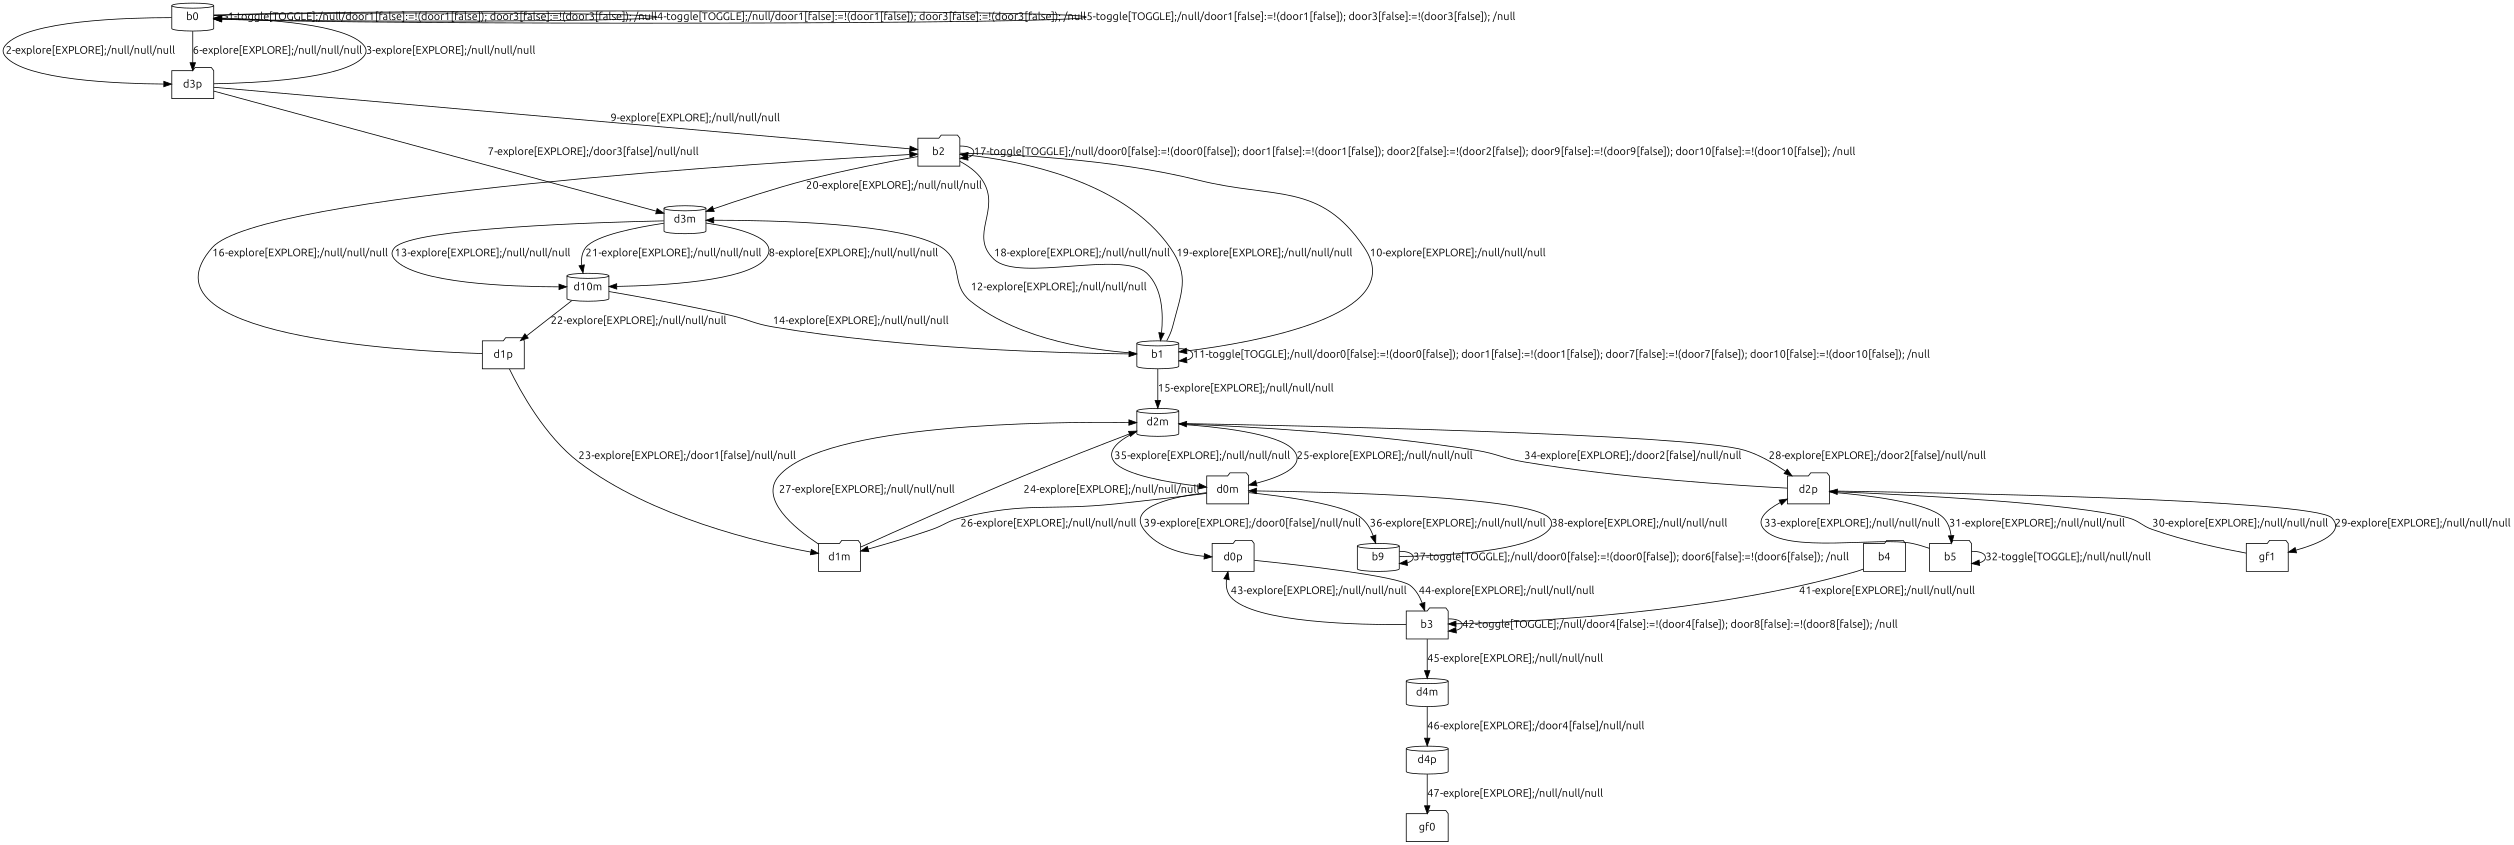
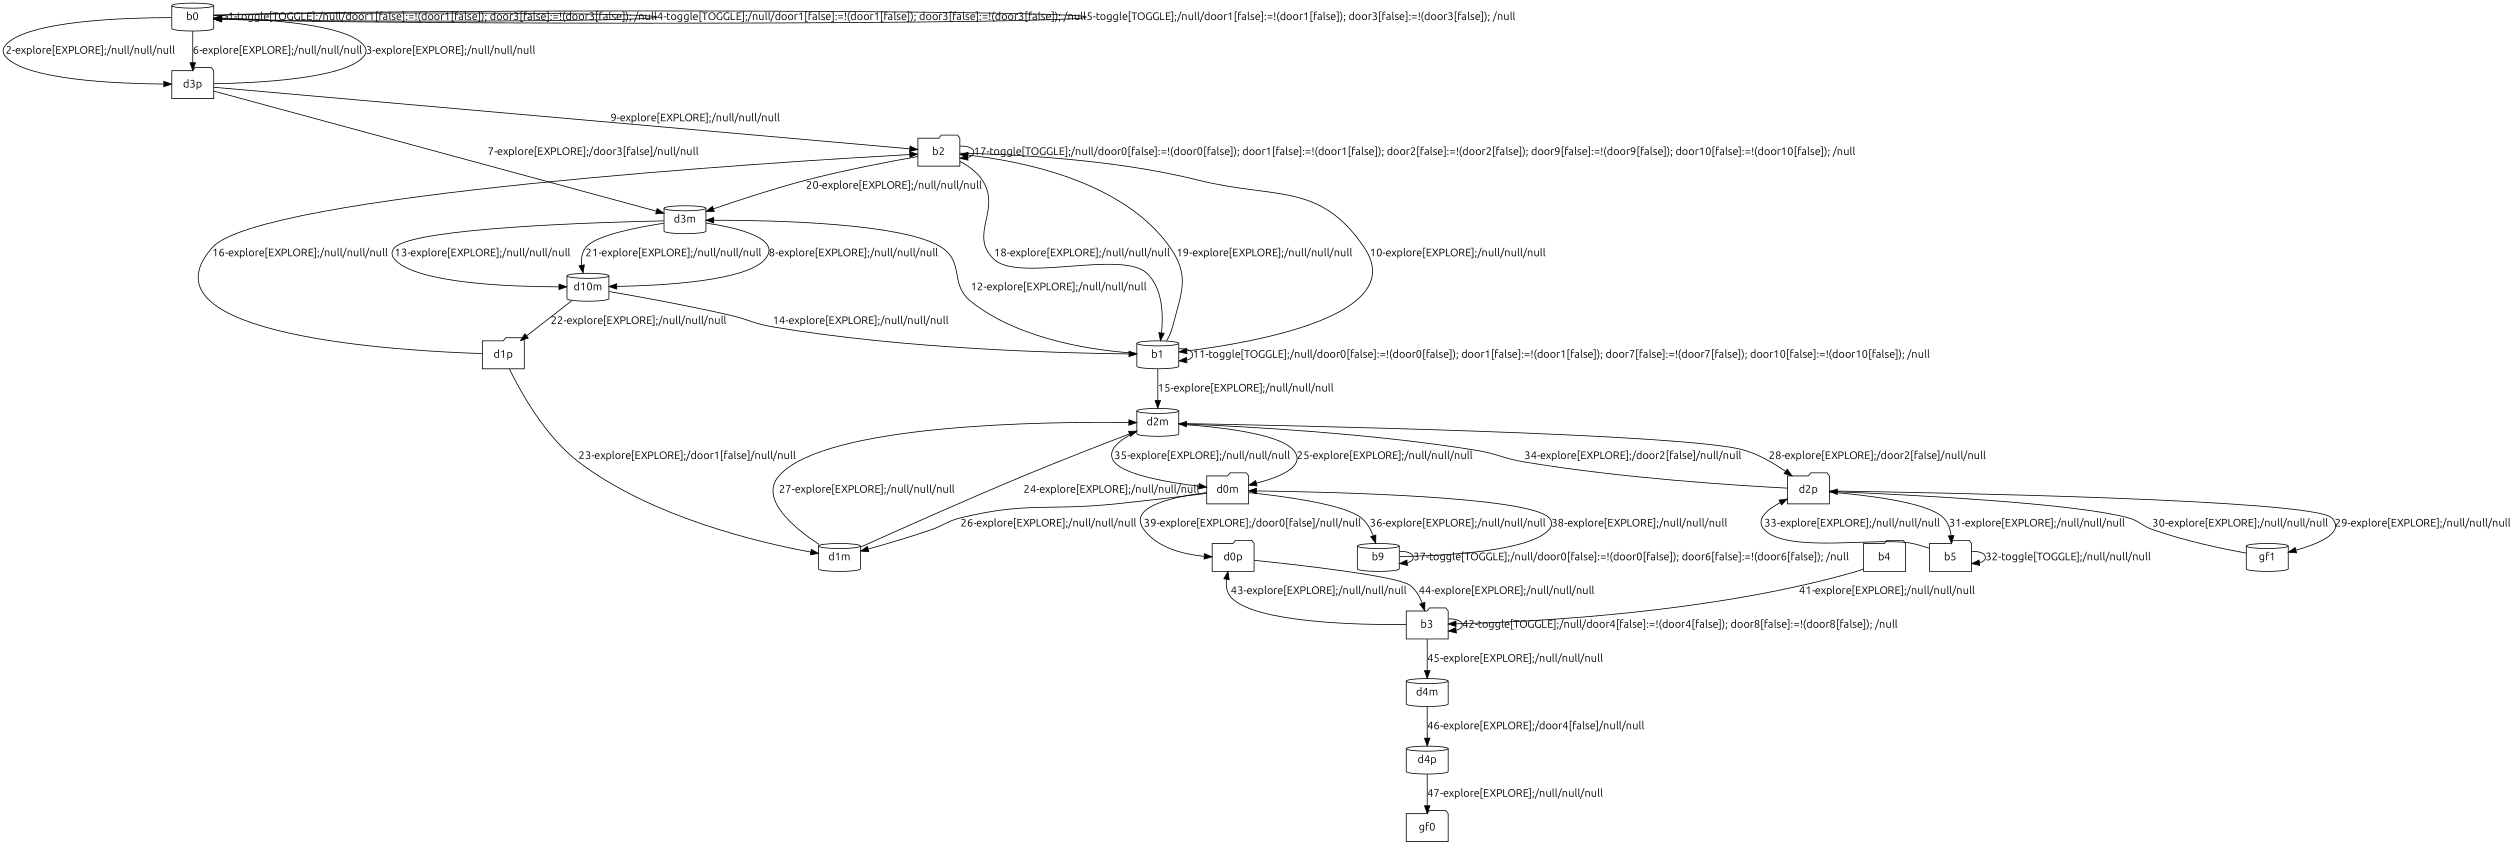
(840, 557) -> (840, 557)
(2267, 557) -> (2267, 557)
